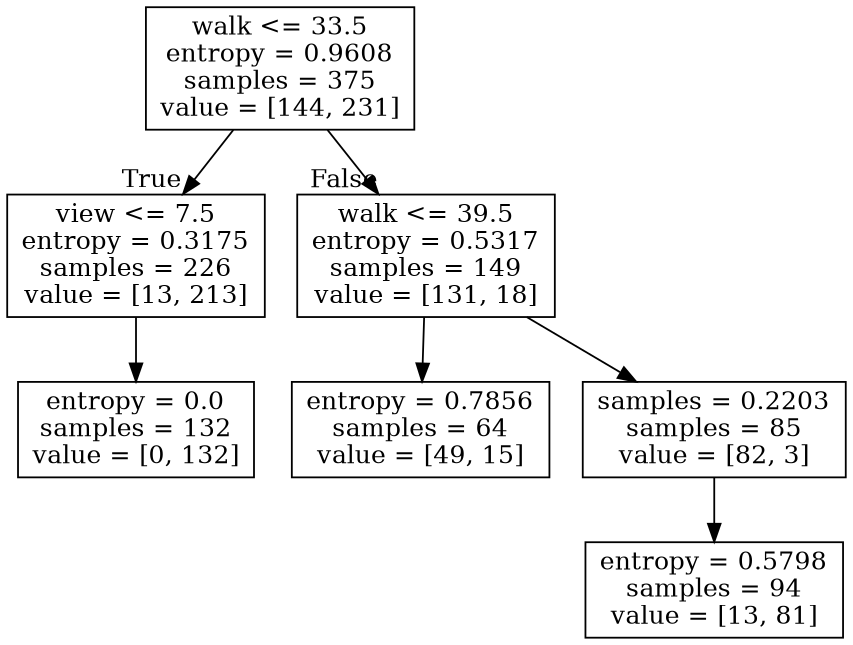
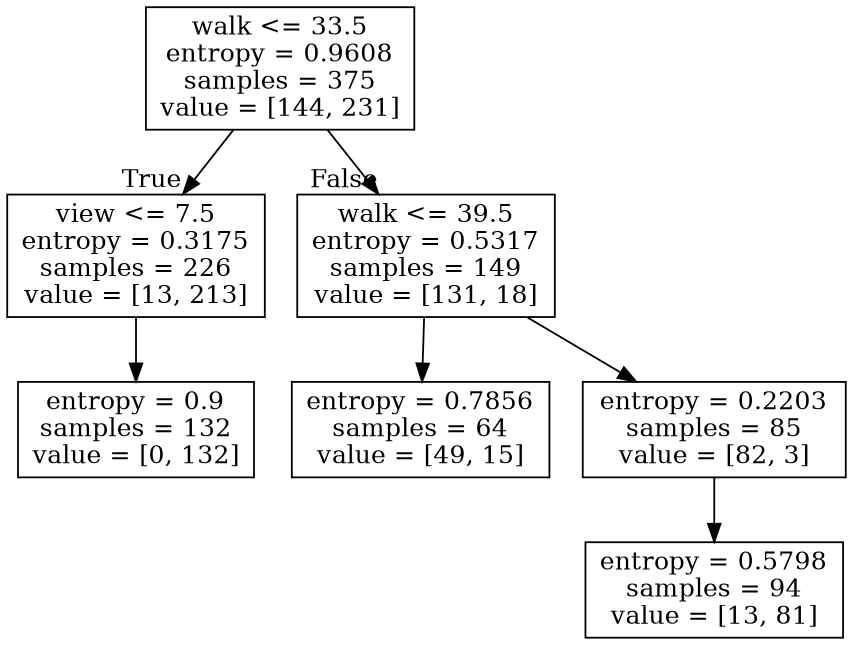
(136, 430) -> (136, 430)
(714, 430) -> (714, 430)
